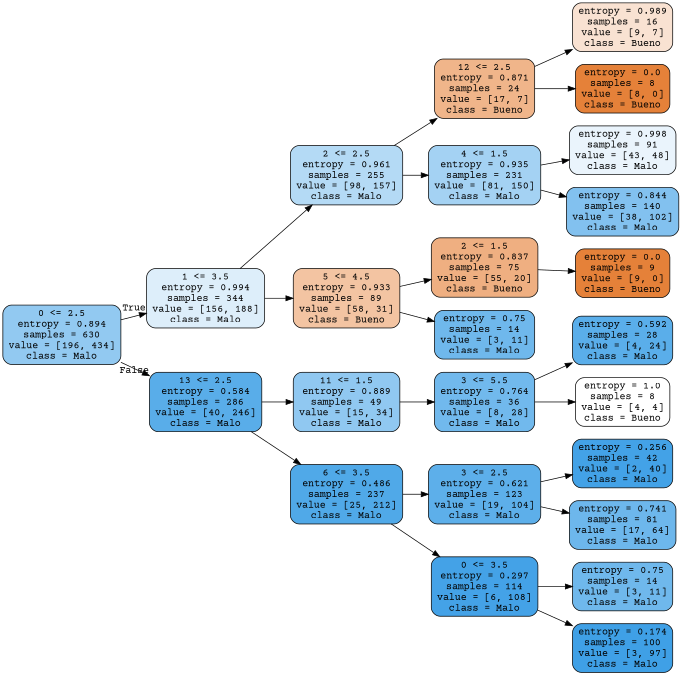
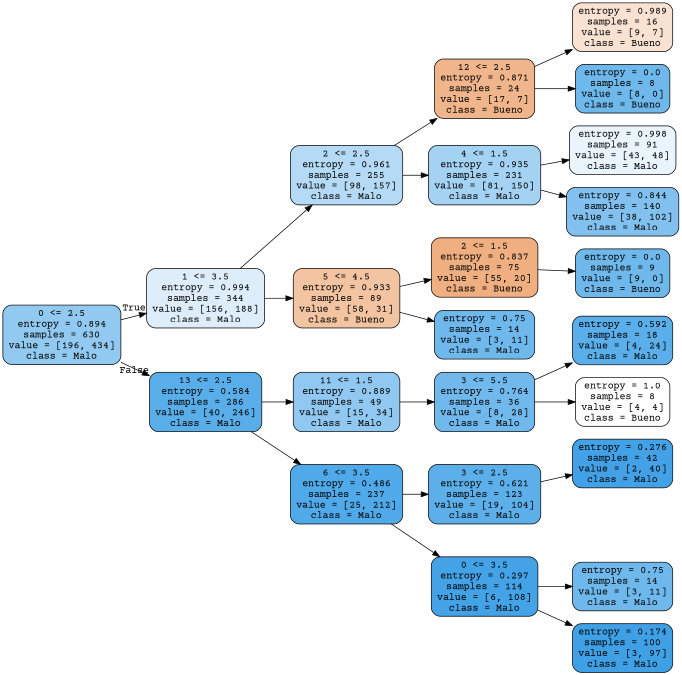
(623, 89) -> (623, 89)
(623, 273) -> (623, 273)
(623, 340) -> (623, 340)
(623, 464) -> (623, 464)
(623, 525) -> none
